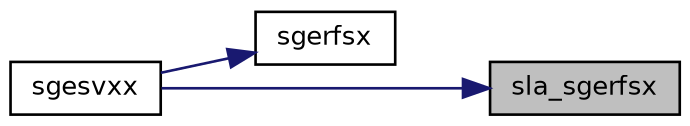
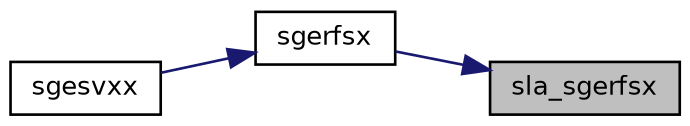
(312, 88) -> (429, 58)
